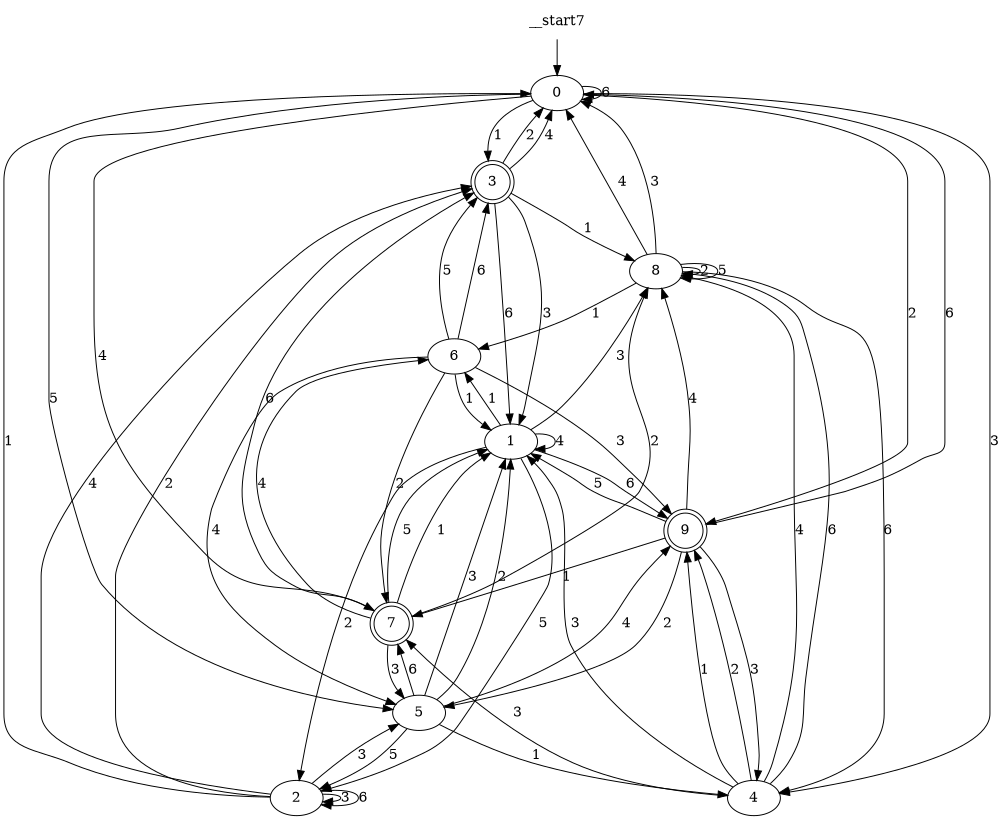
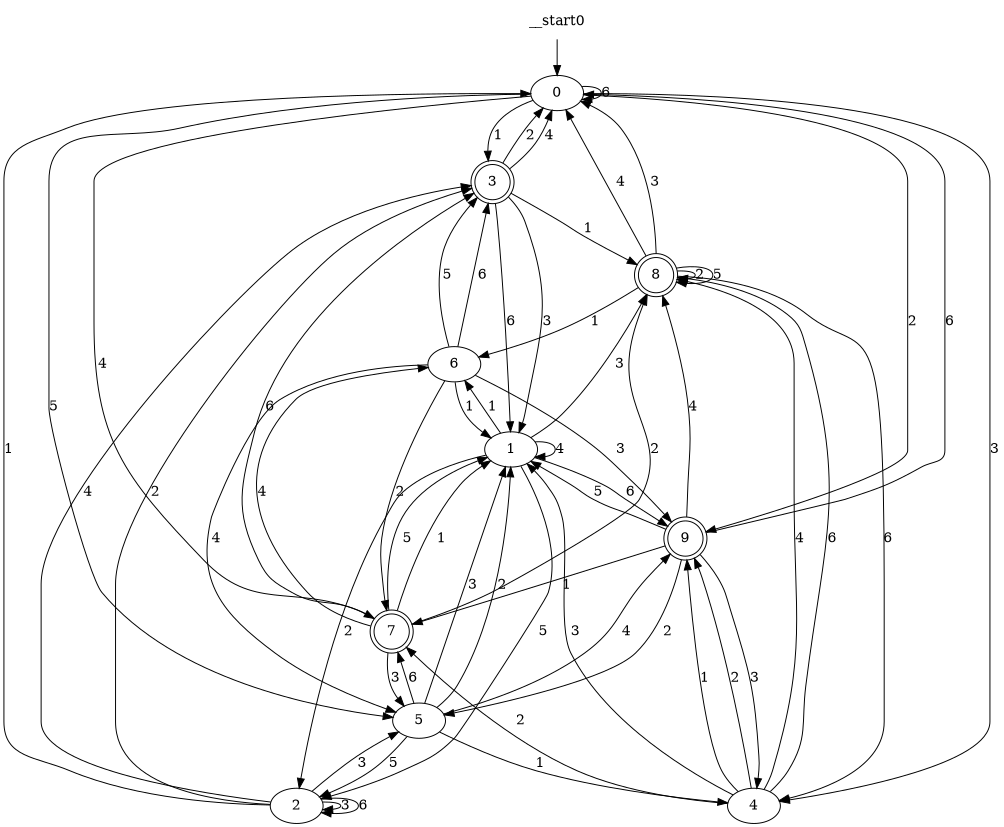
(557, 22) -> (557, 22)
(656, 271) -> (656, 275)
(518, 713) -> (521, 721)
